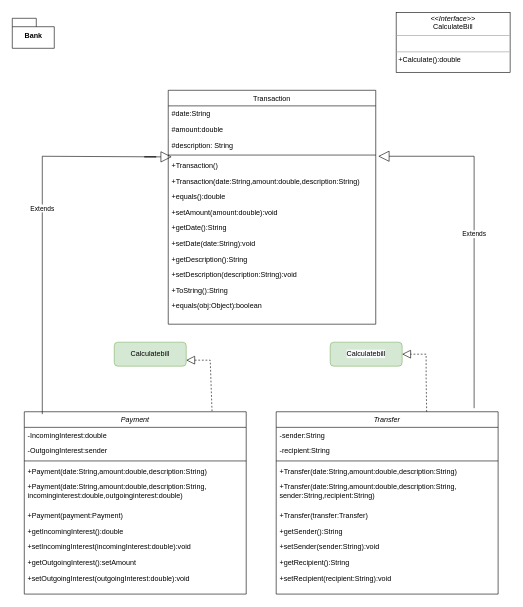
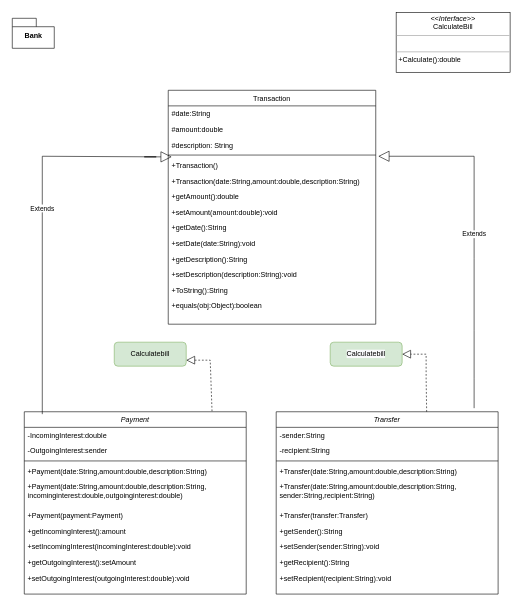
(201, 197) -> (208, 197)
(83, 532) -> (84, 532)
